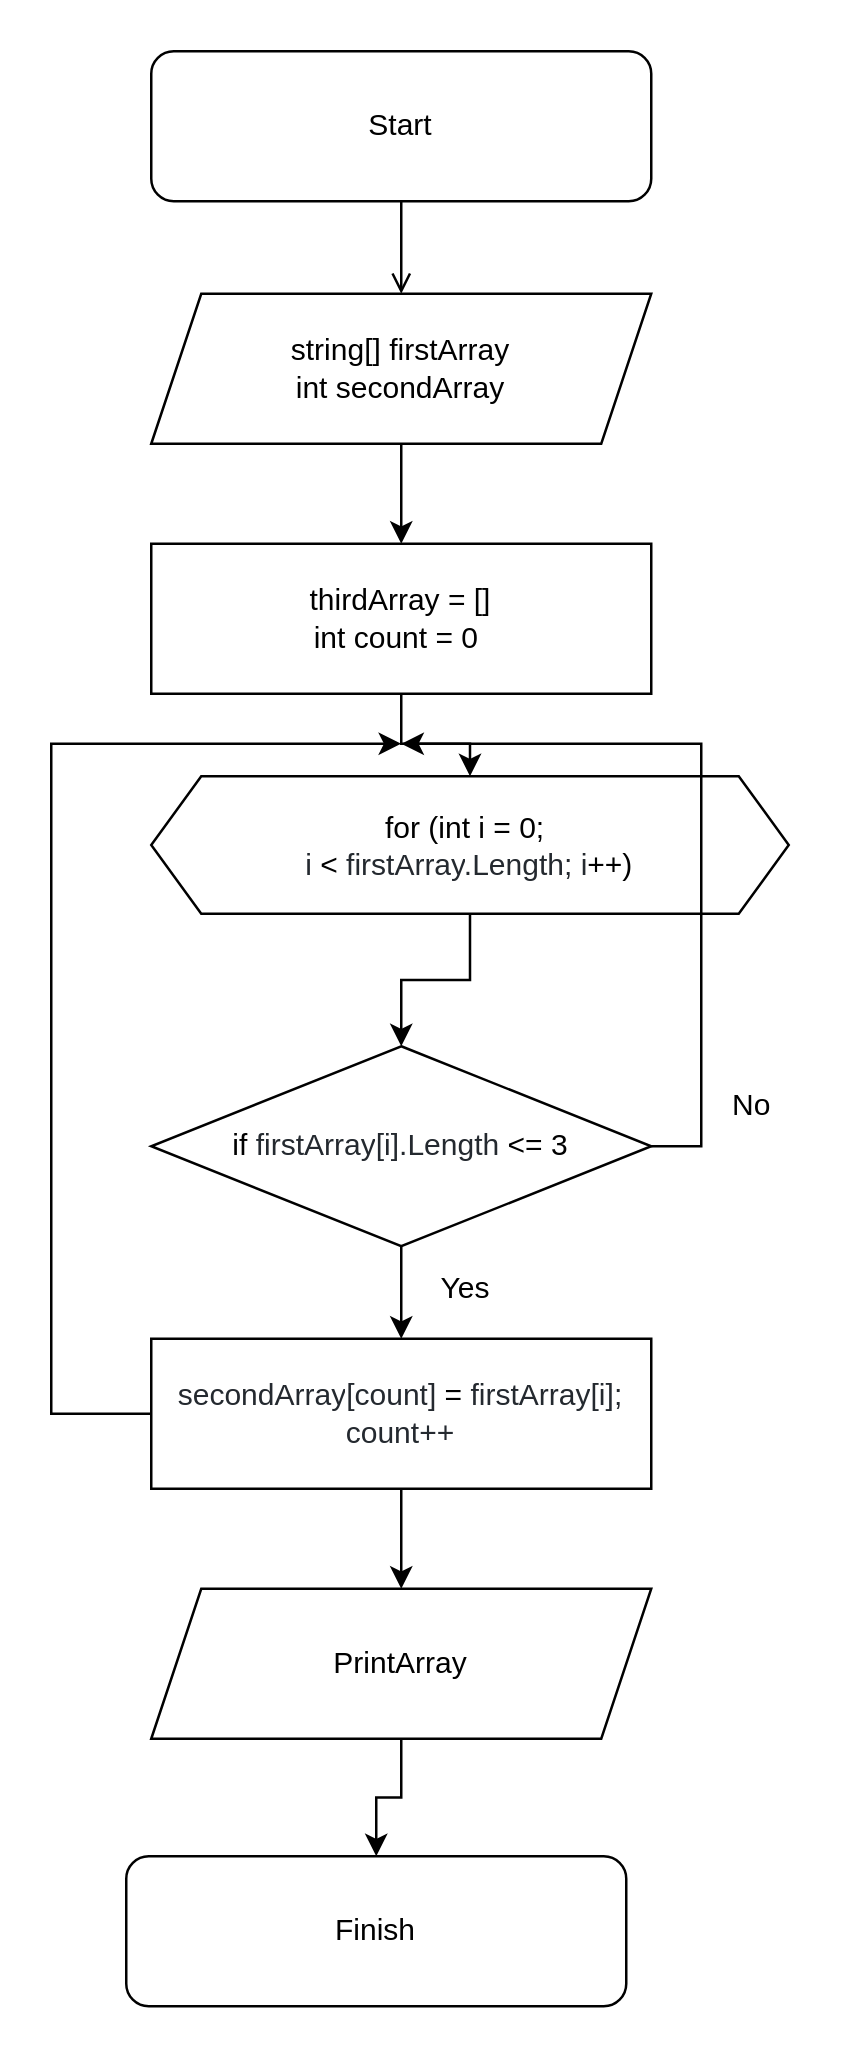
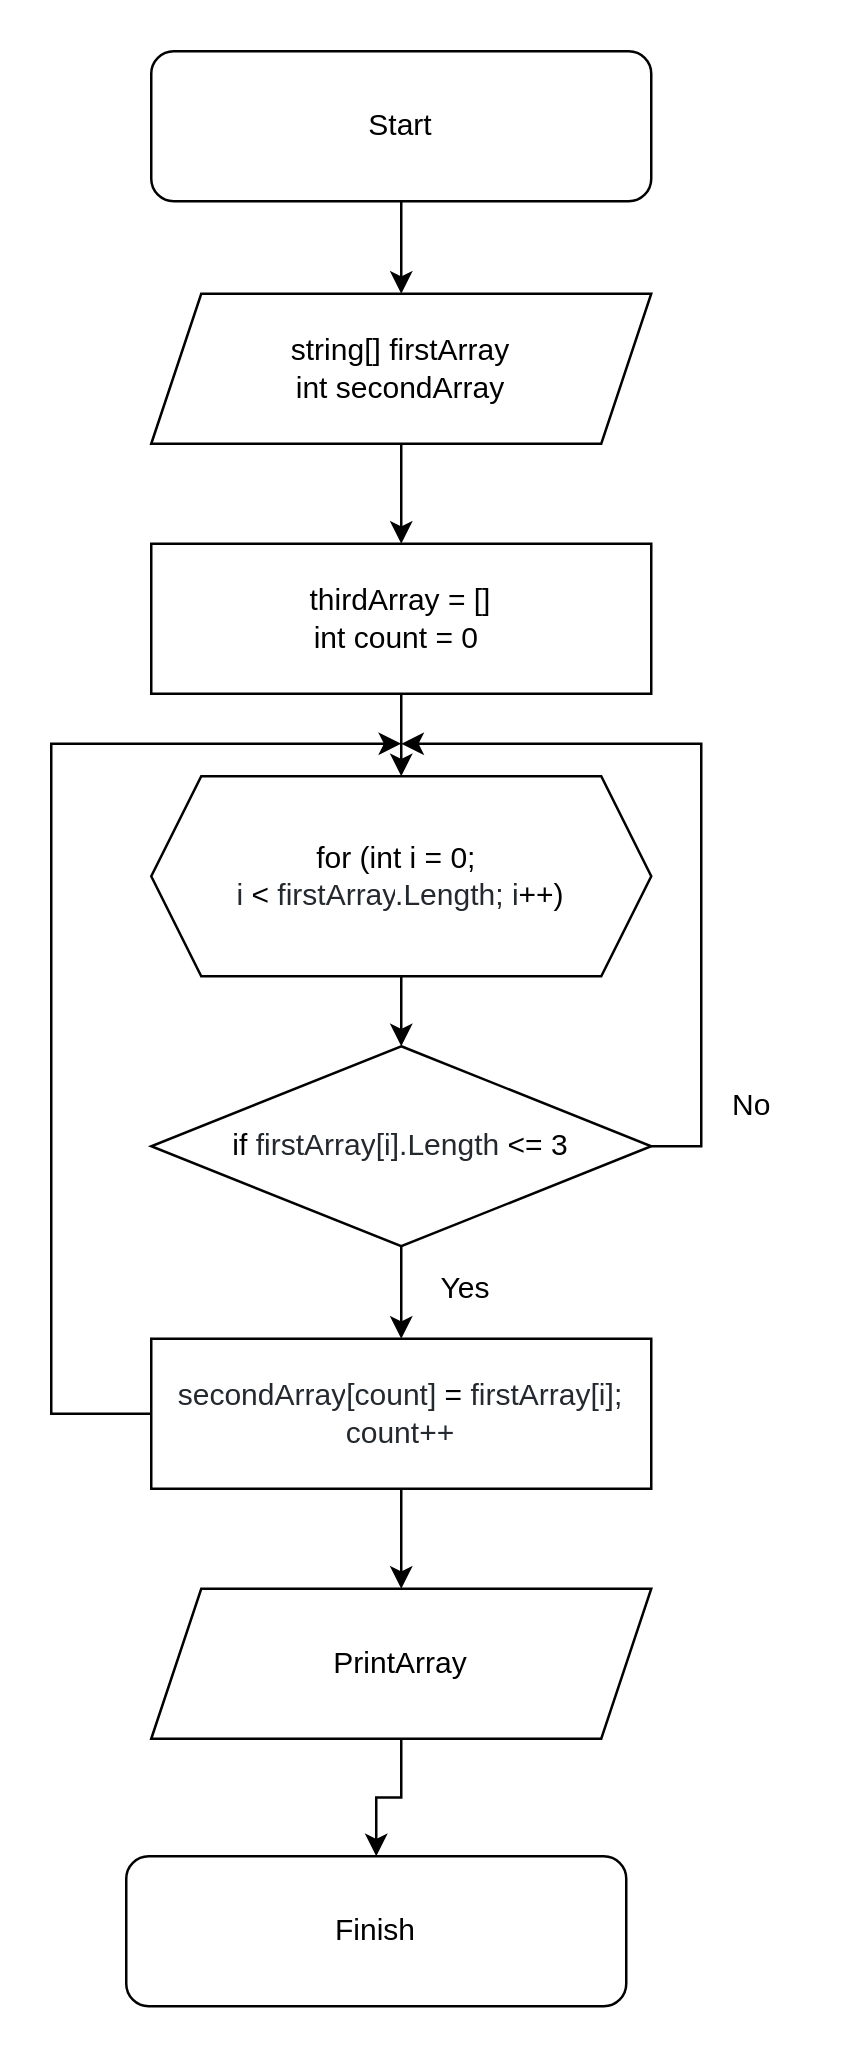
(401, 279) -> (401, 275)
(470, 845) -> (401, 876)
